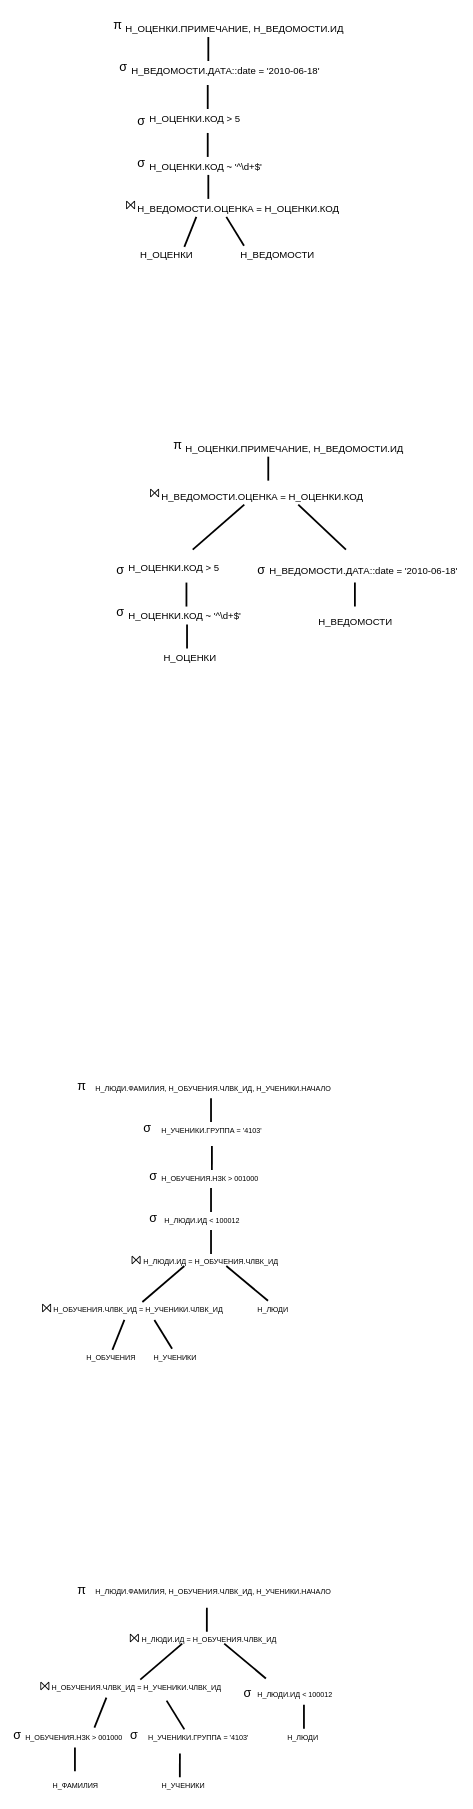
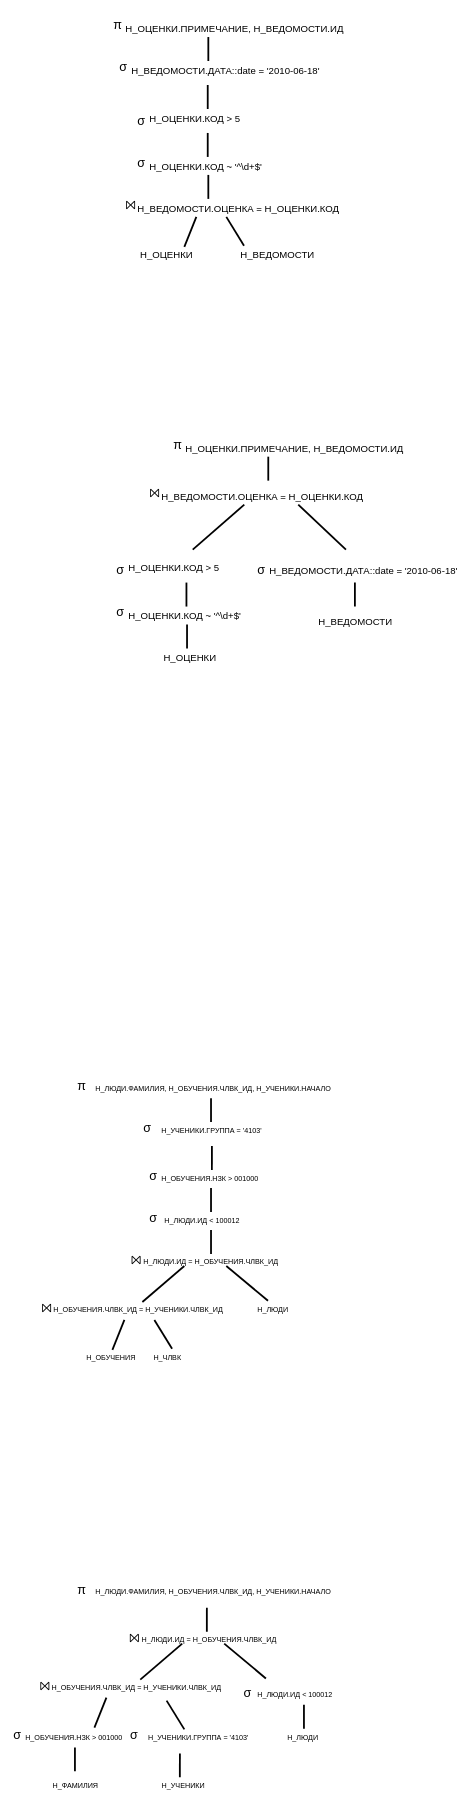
(139, 1359) -> (133, 1359)
